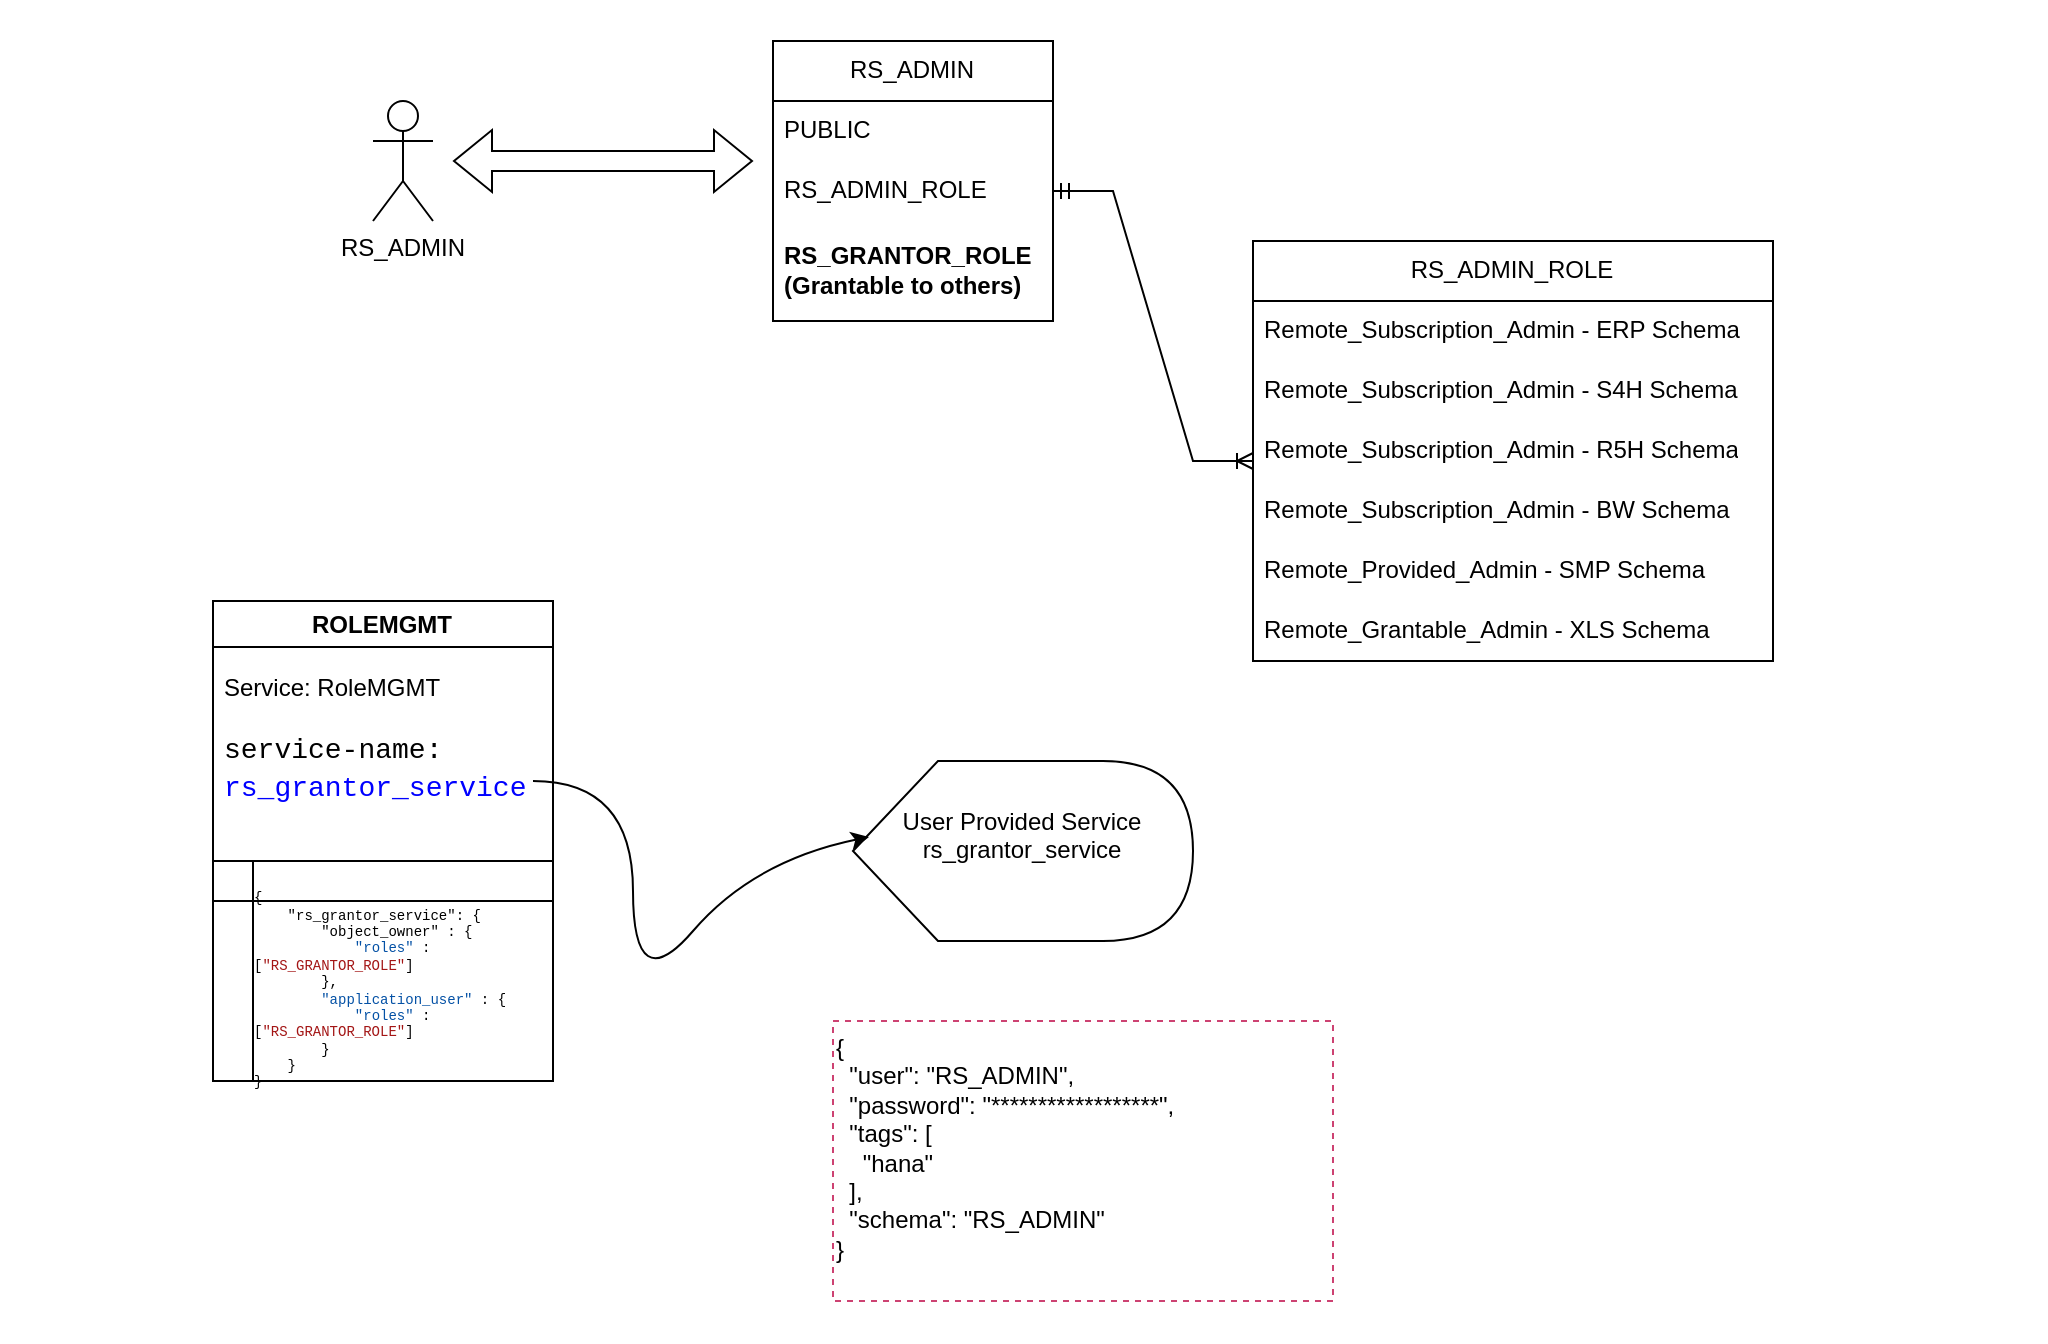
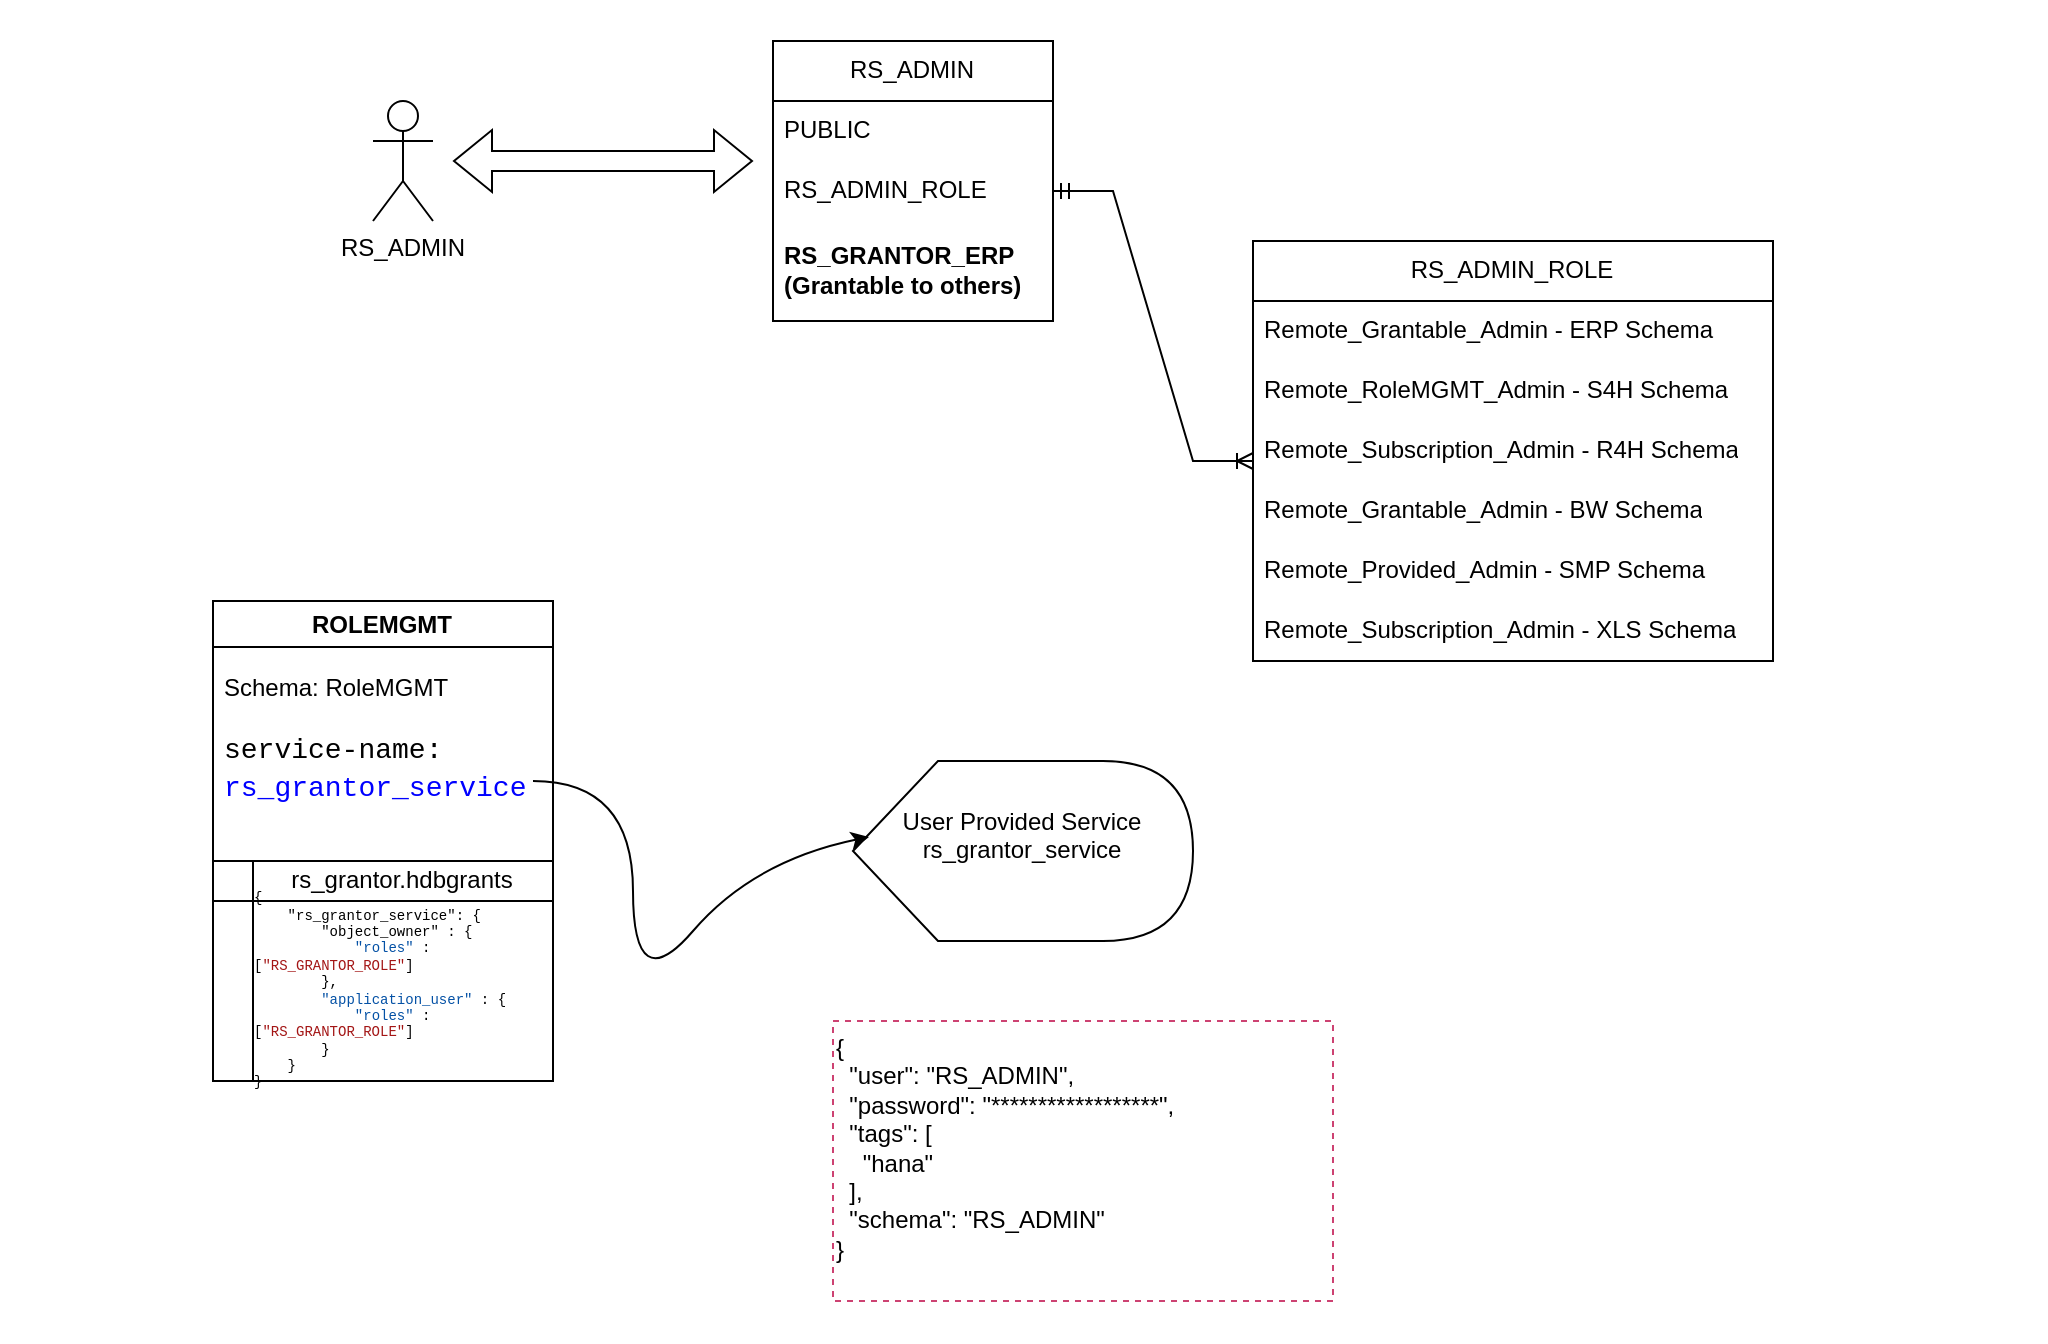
(915, 271) -> (915, 271)
(1502, 331) -> (1485, 331)
(1502, 391) -> (1478, 391)
(1502, 451) -> (1502, 451)
(1495, 511) -> (1478, 511)
(1485, 631) -> (1502, 631)
(385, 741) -> (385, 741)
none -> (403, 881)
